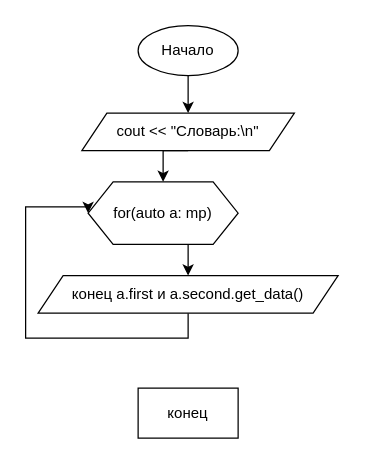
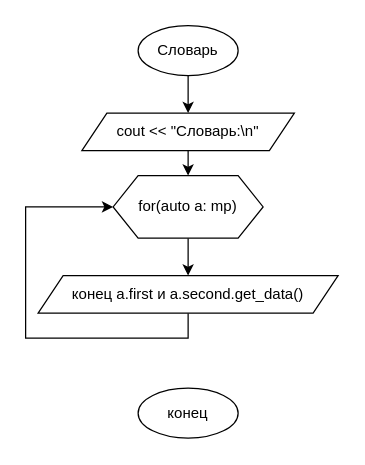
(188, 51) -> (188, 51)
(163, 213) -> (188, 207)
(188, 413) -> (188, 413)
